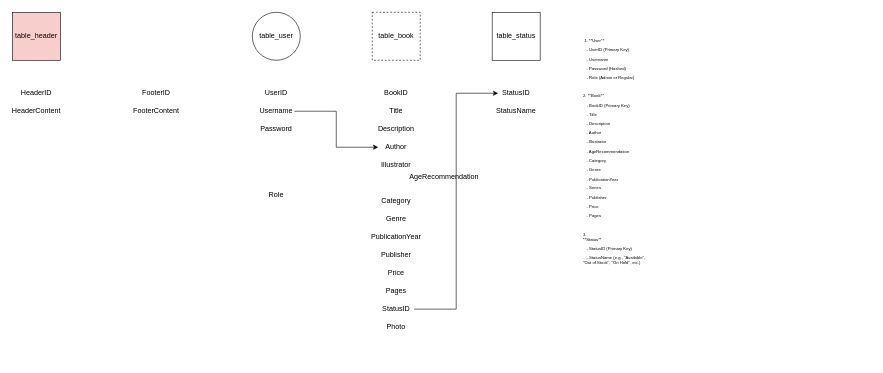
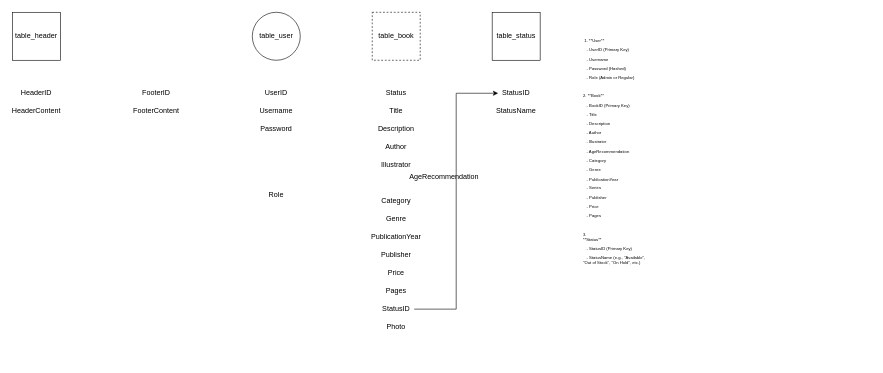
(36, 36) -> (36, 36)
(396, 93) -> (396, 93)
(335, 111) -> none
